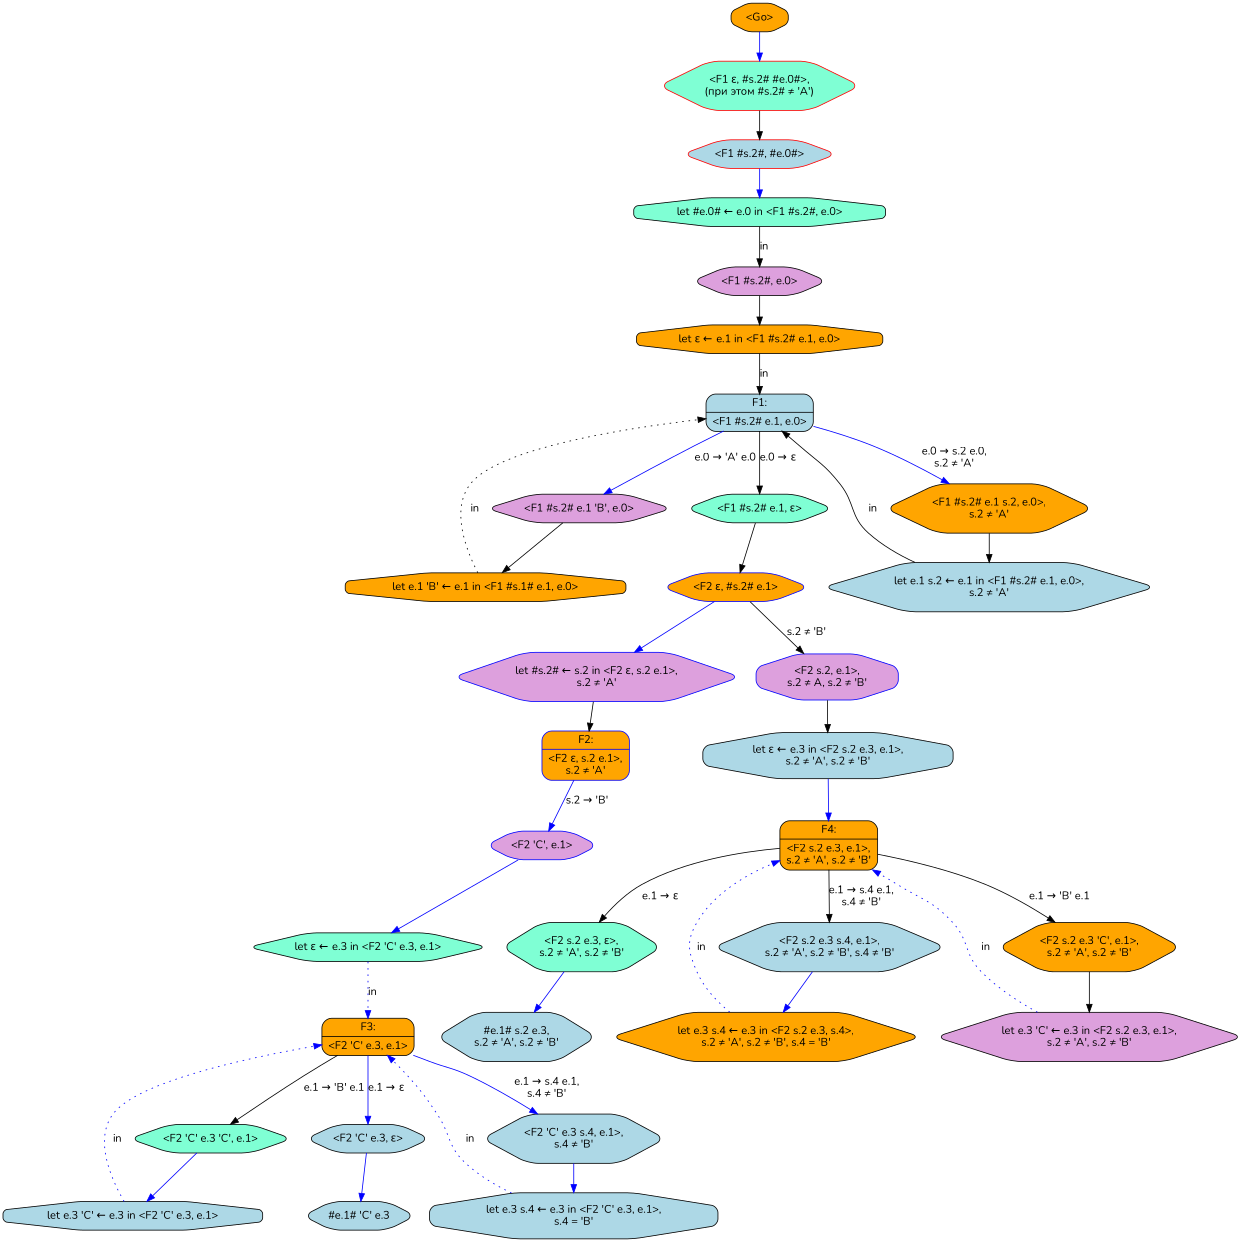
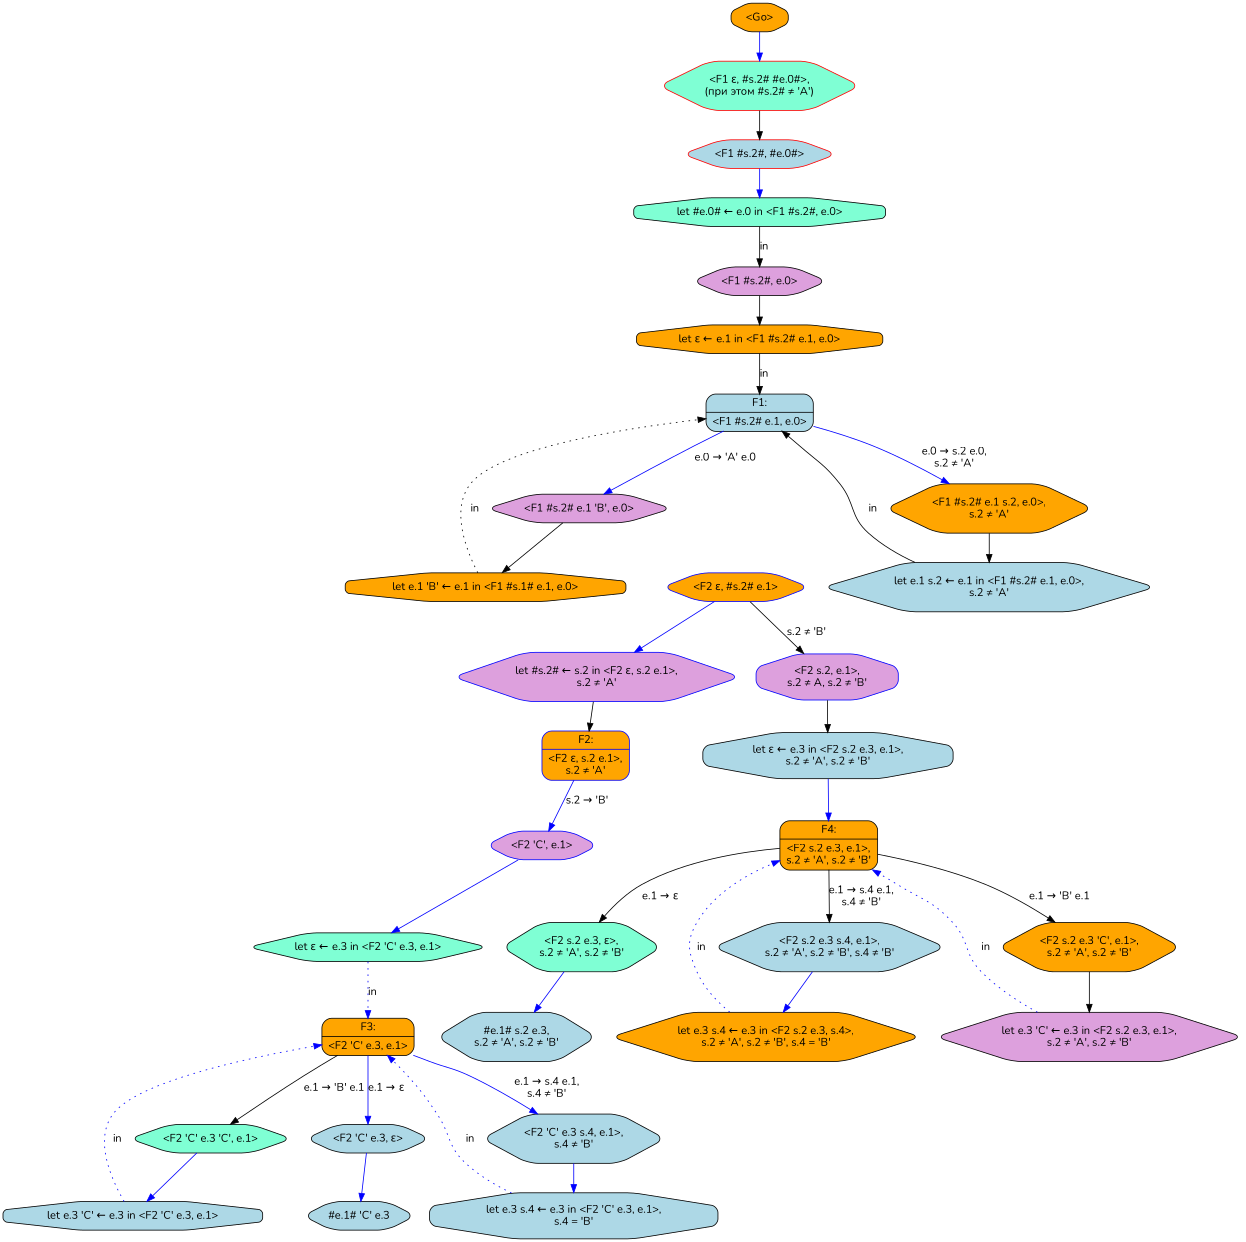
(760, 508) -> none
